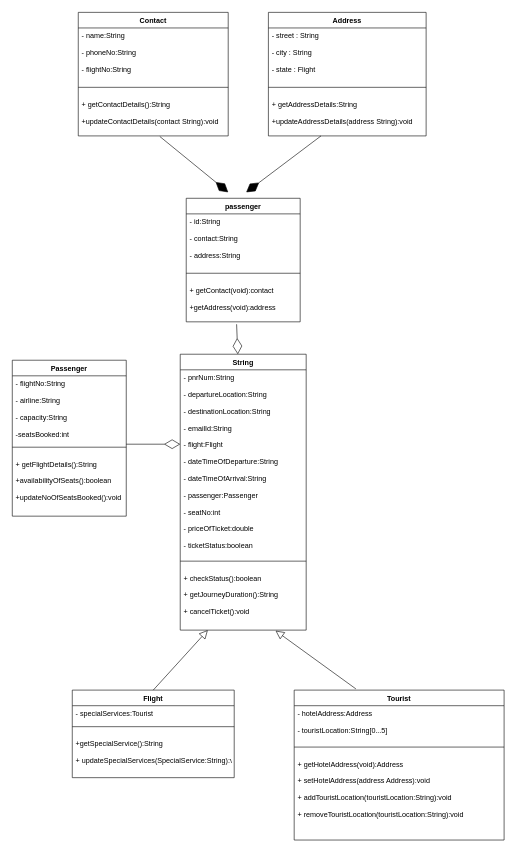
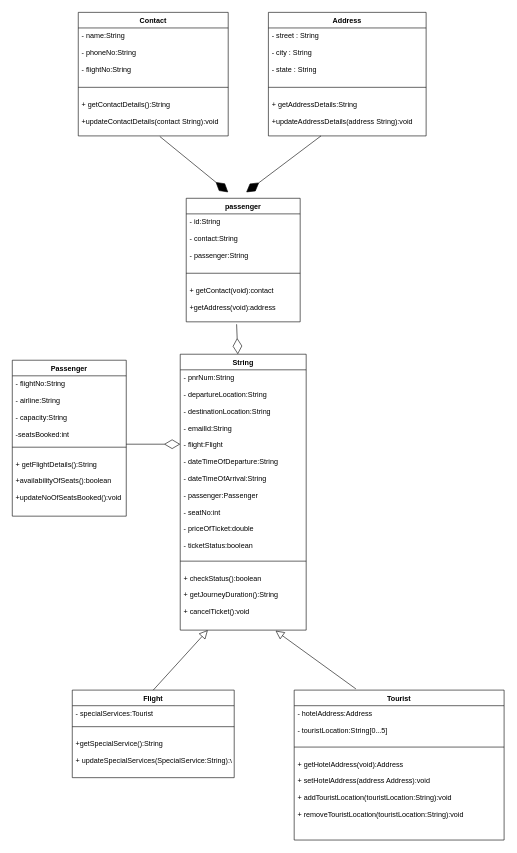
(301, 36) -> (301, 36)
(208, 222) -> (208, 222)
